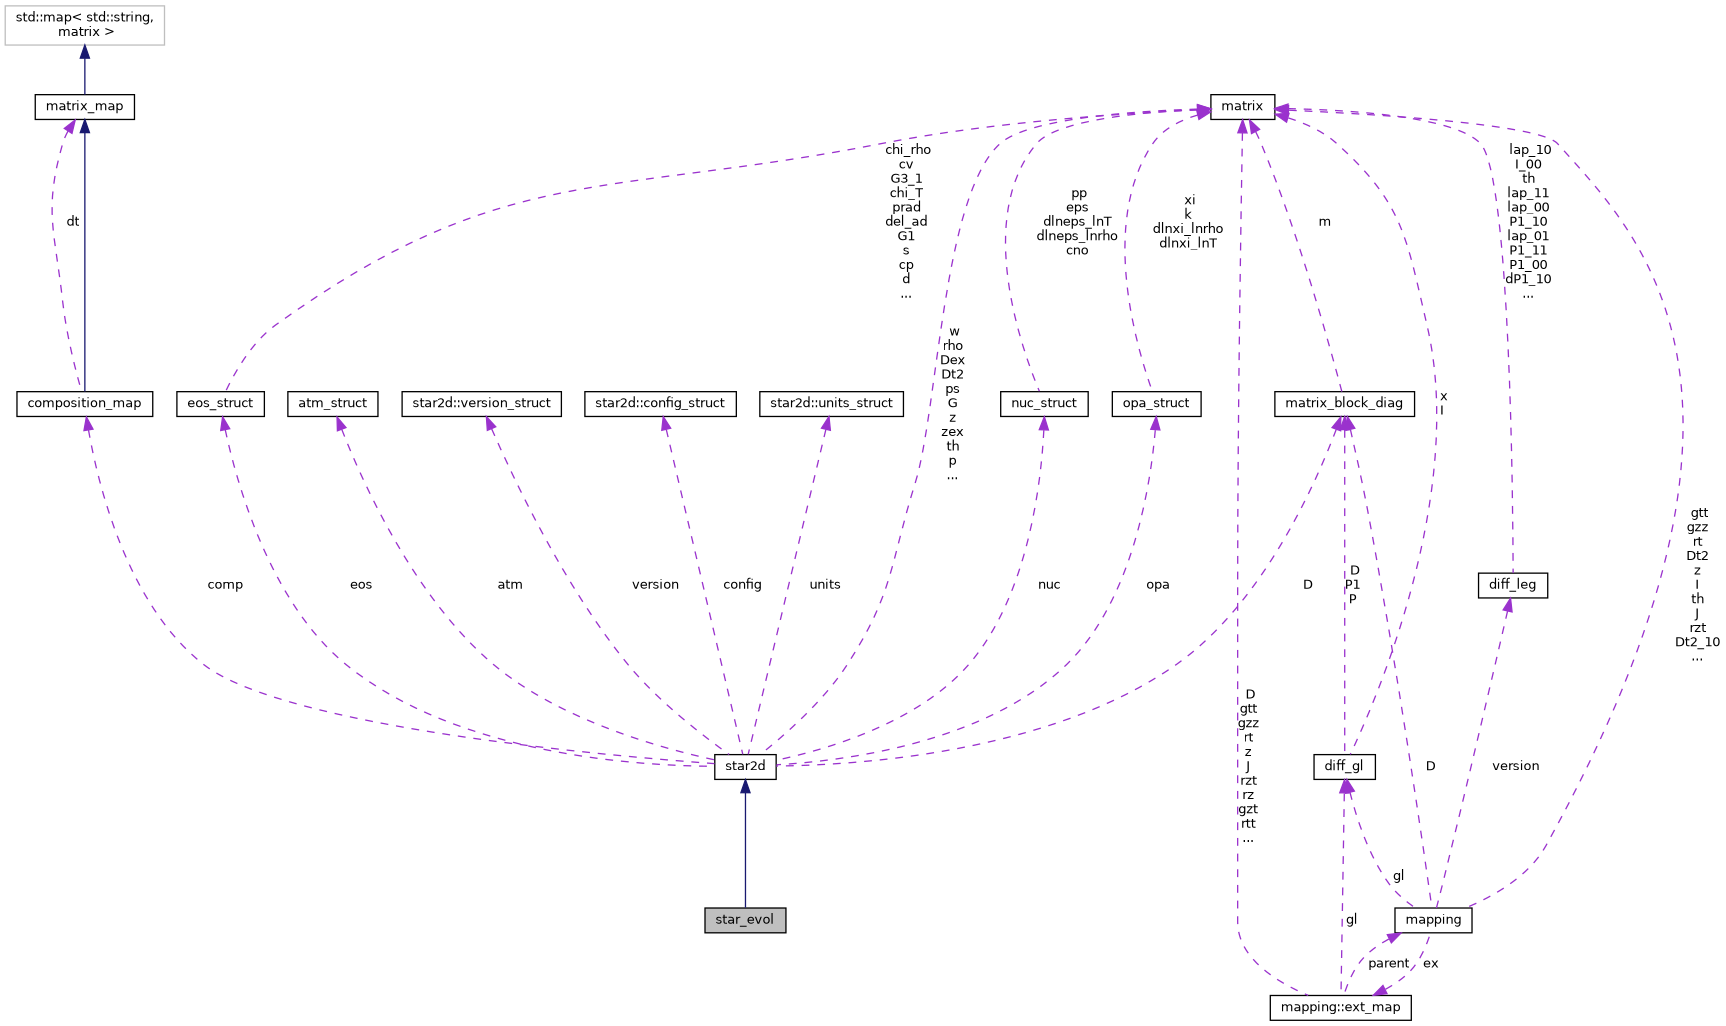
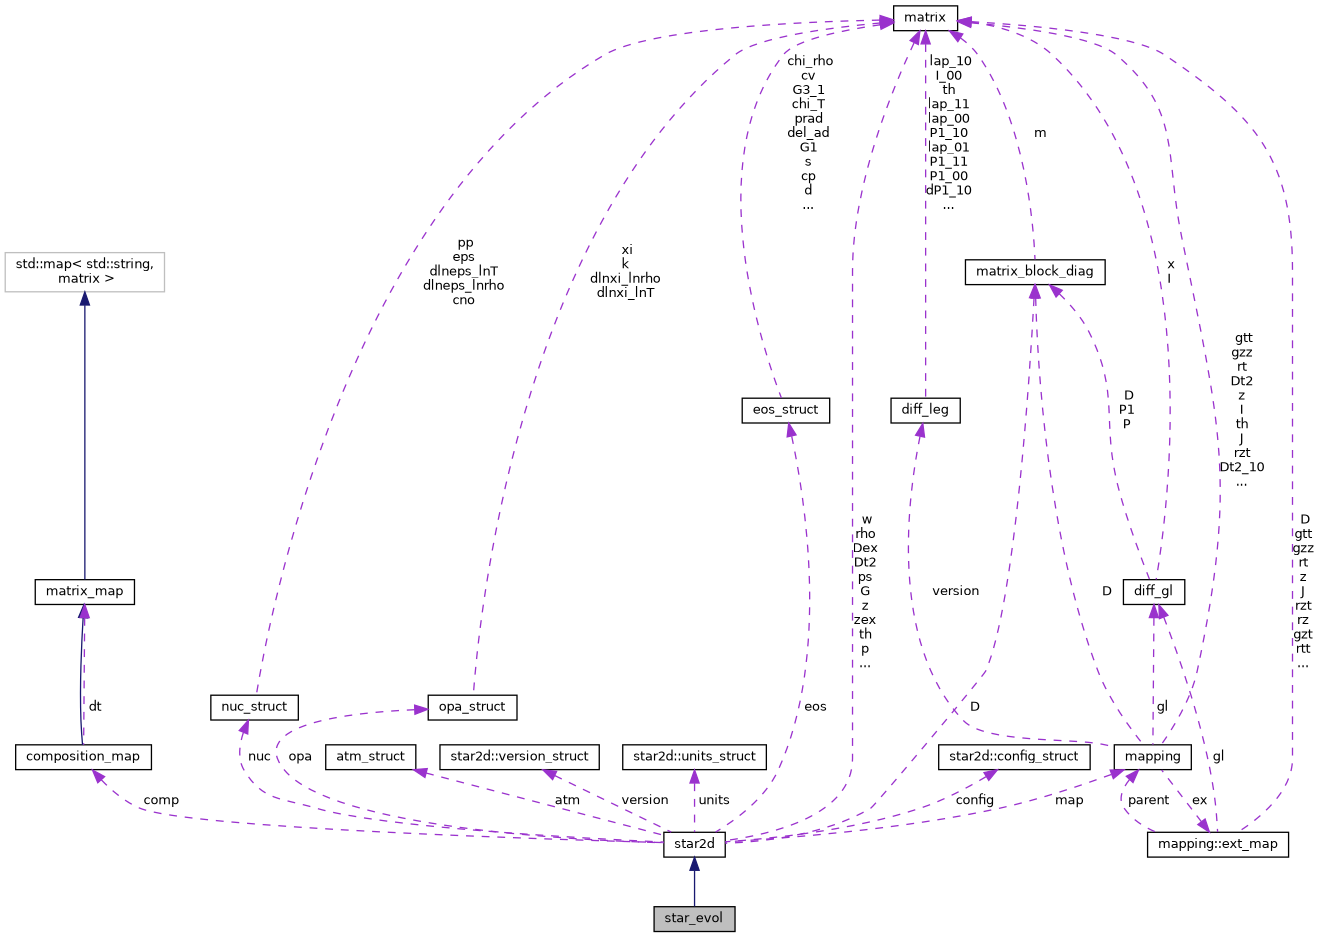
none -> (921, 822)
